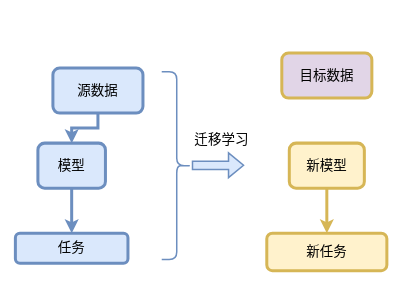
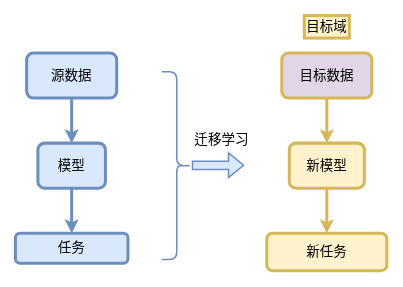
none -> (327, 27)
(98, 90) -> (72, 75)
none -> (327, 116)
